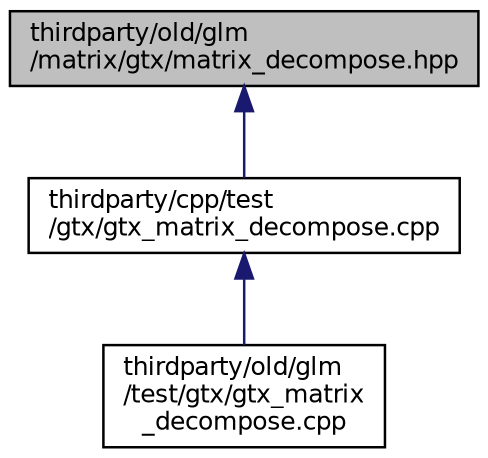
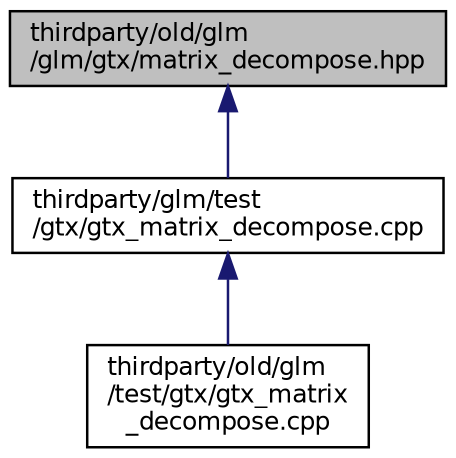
(244, 49) -> (228, 49)
(244, 216) -> (228, 216)
